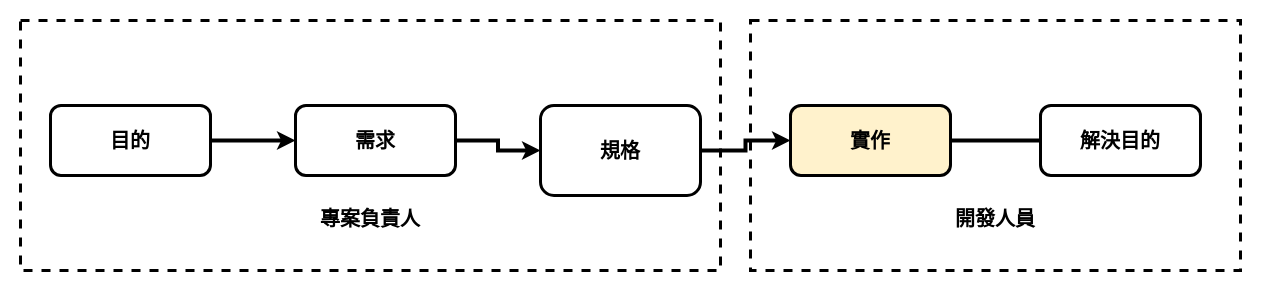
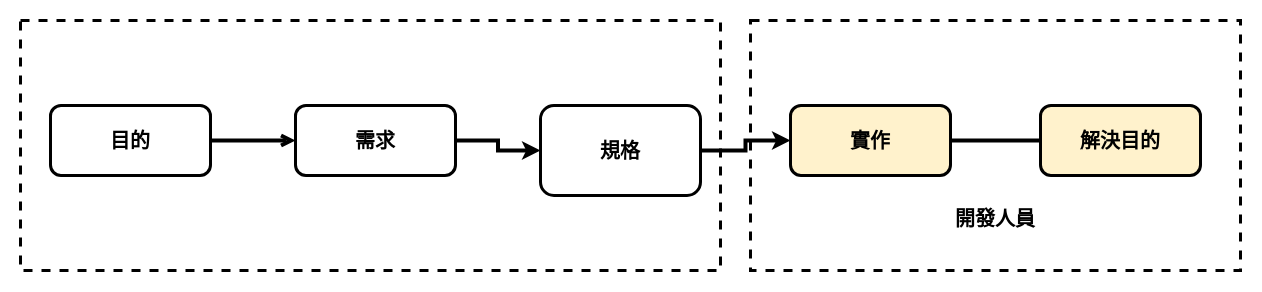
(281, 141) -> (281, 141)
(1121, 141) -> (1121, 141)
(371, 216) -> none
